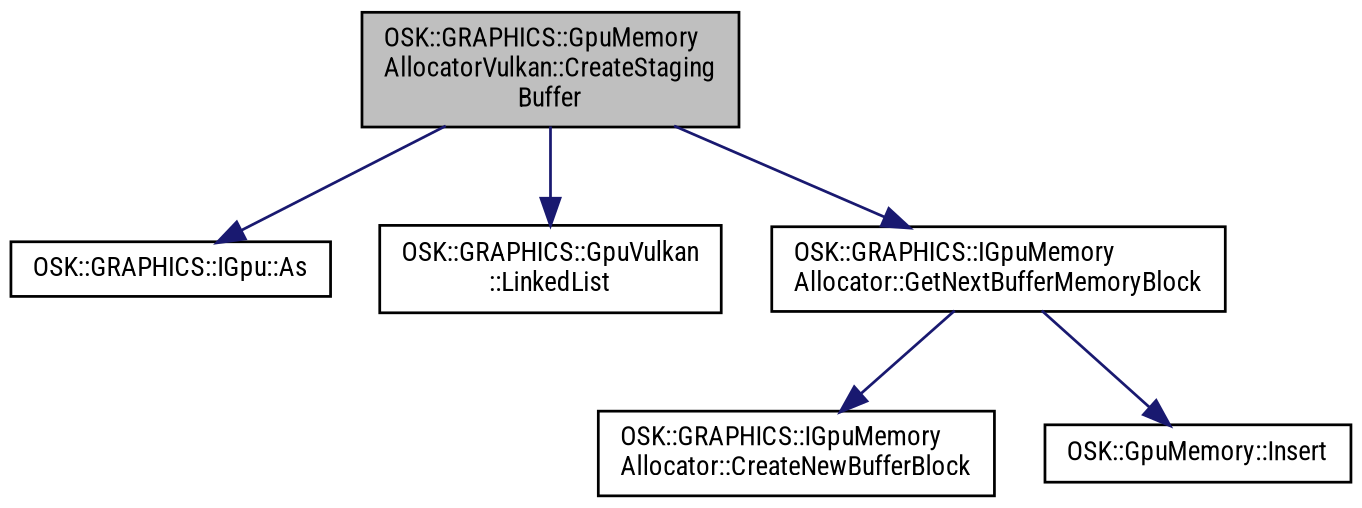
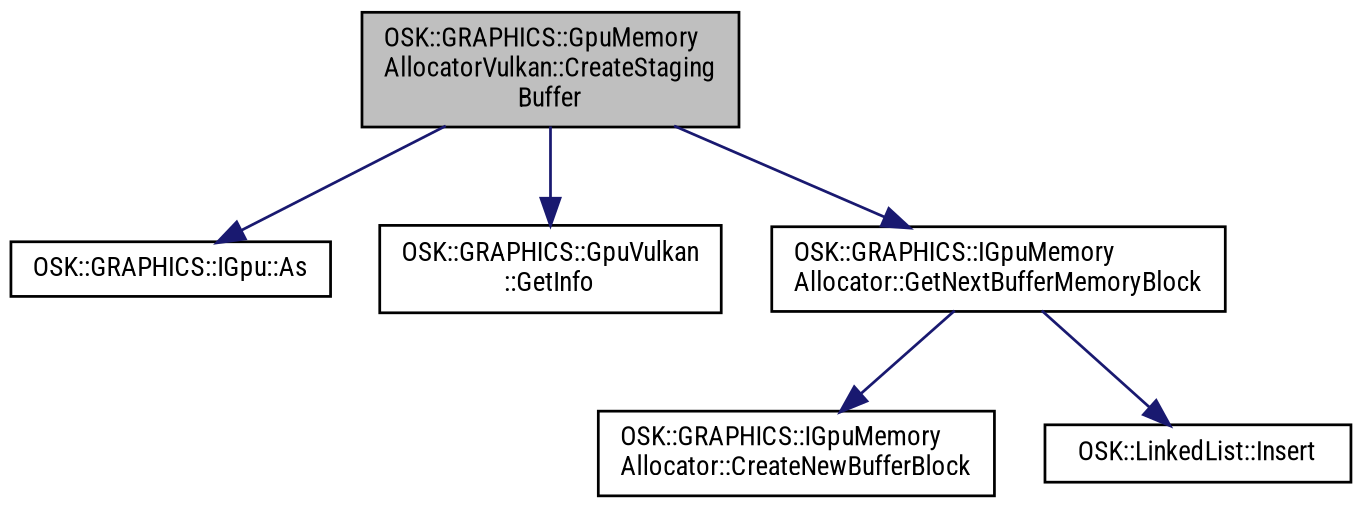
(550, 269) -> (550, 269)
(1198, 454) -> (1198, 454)
